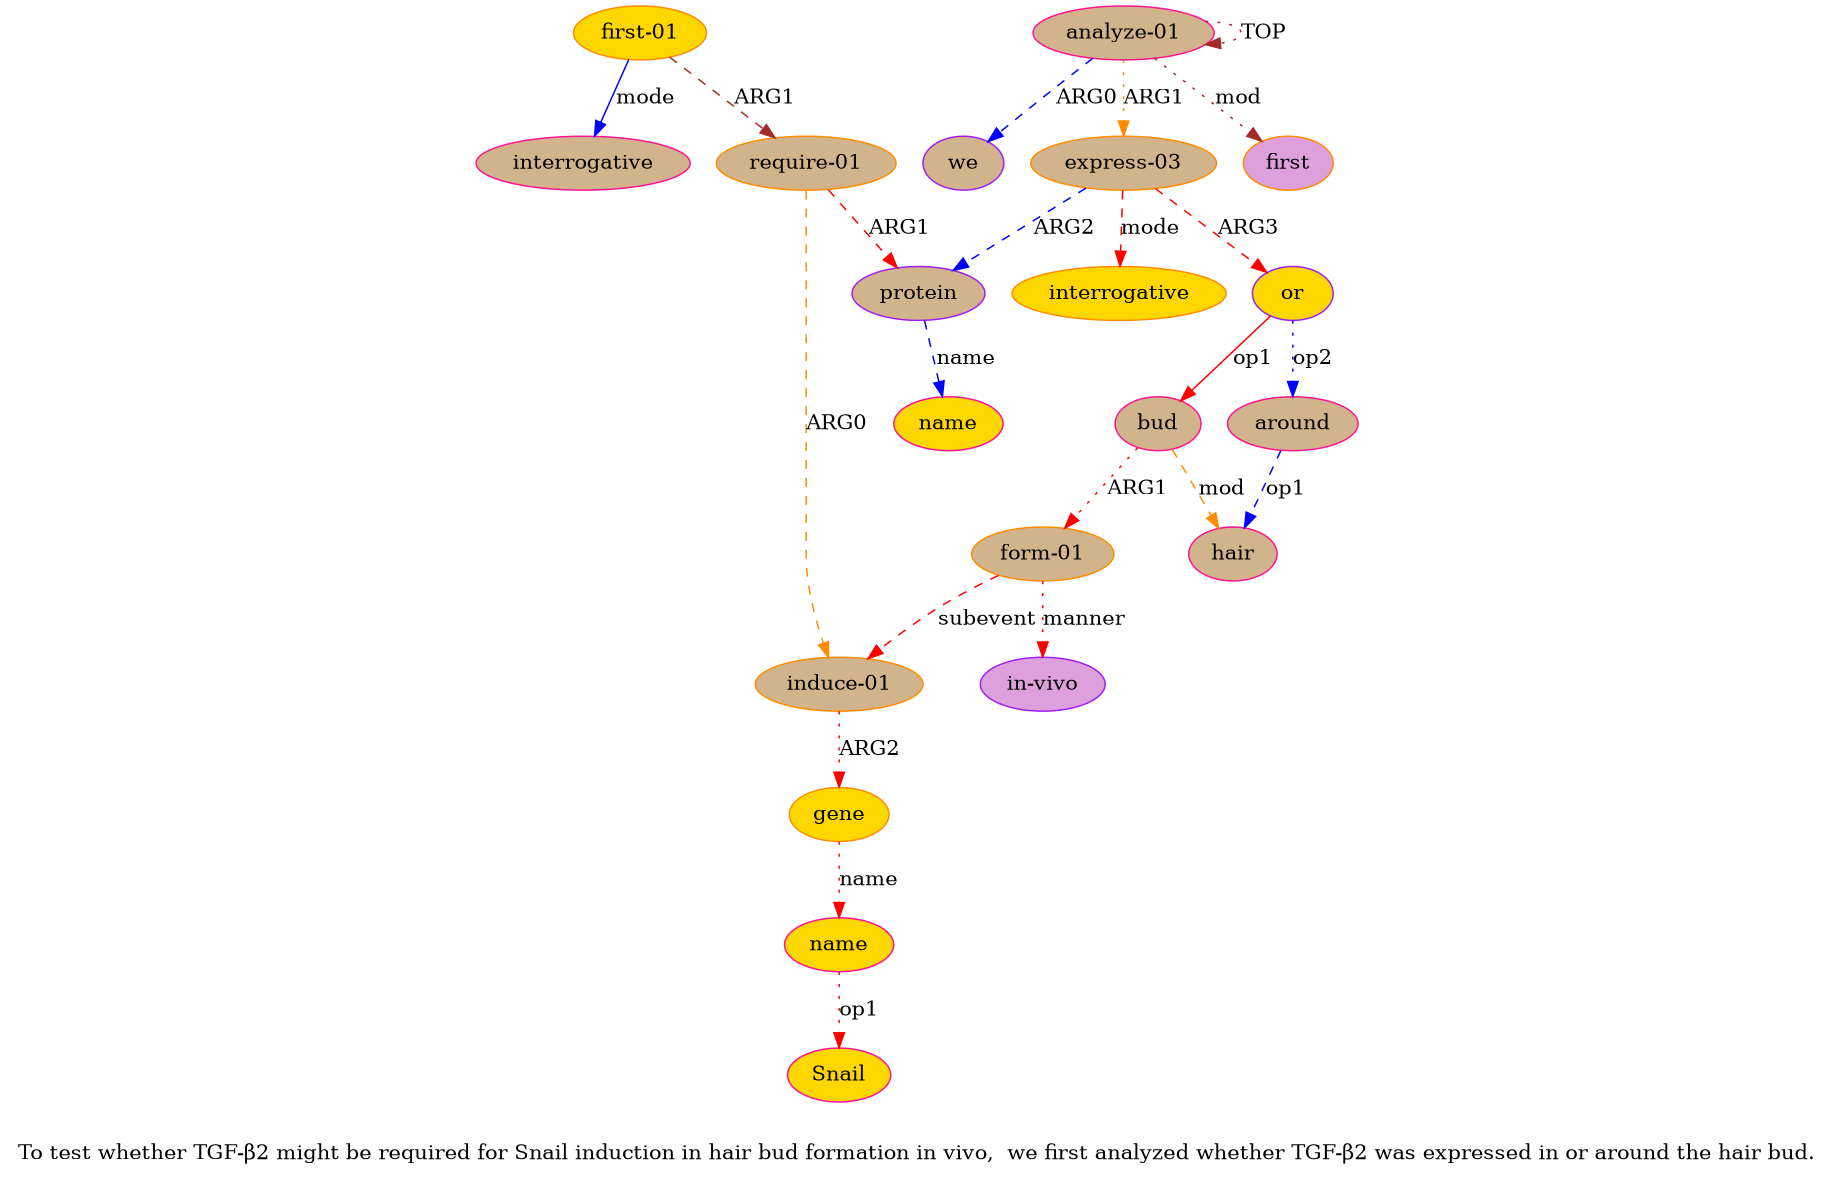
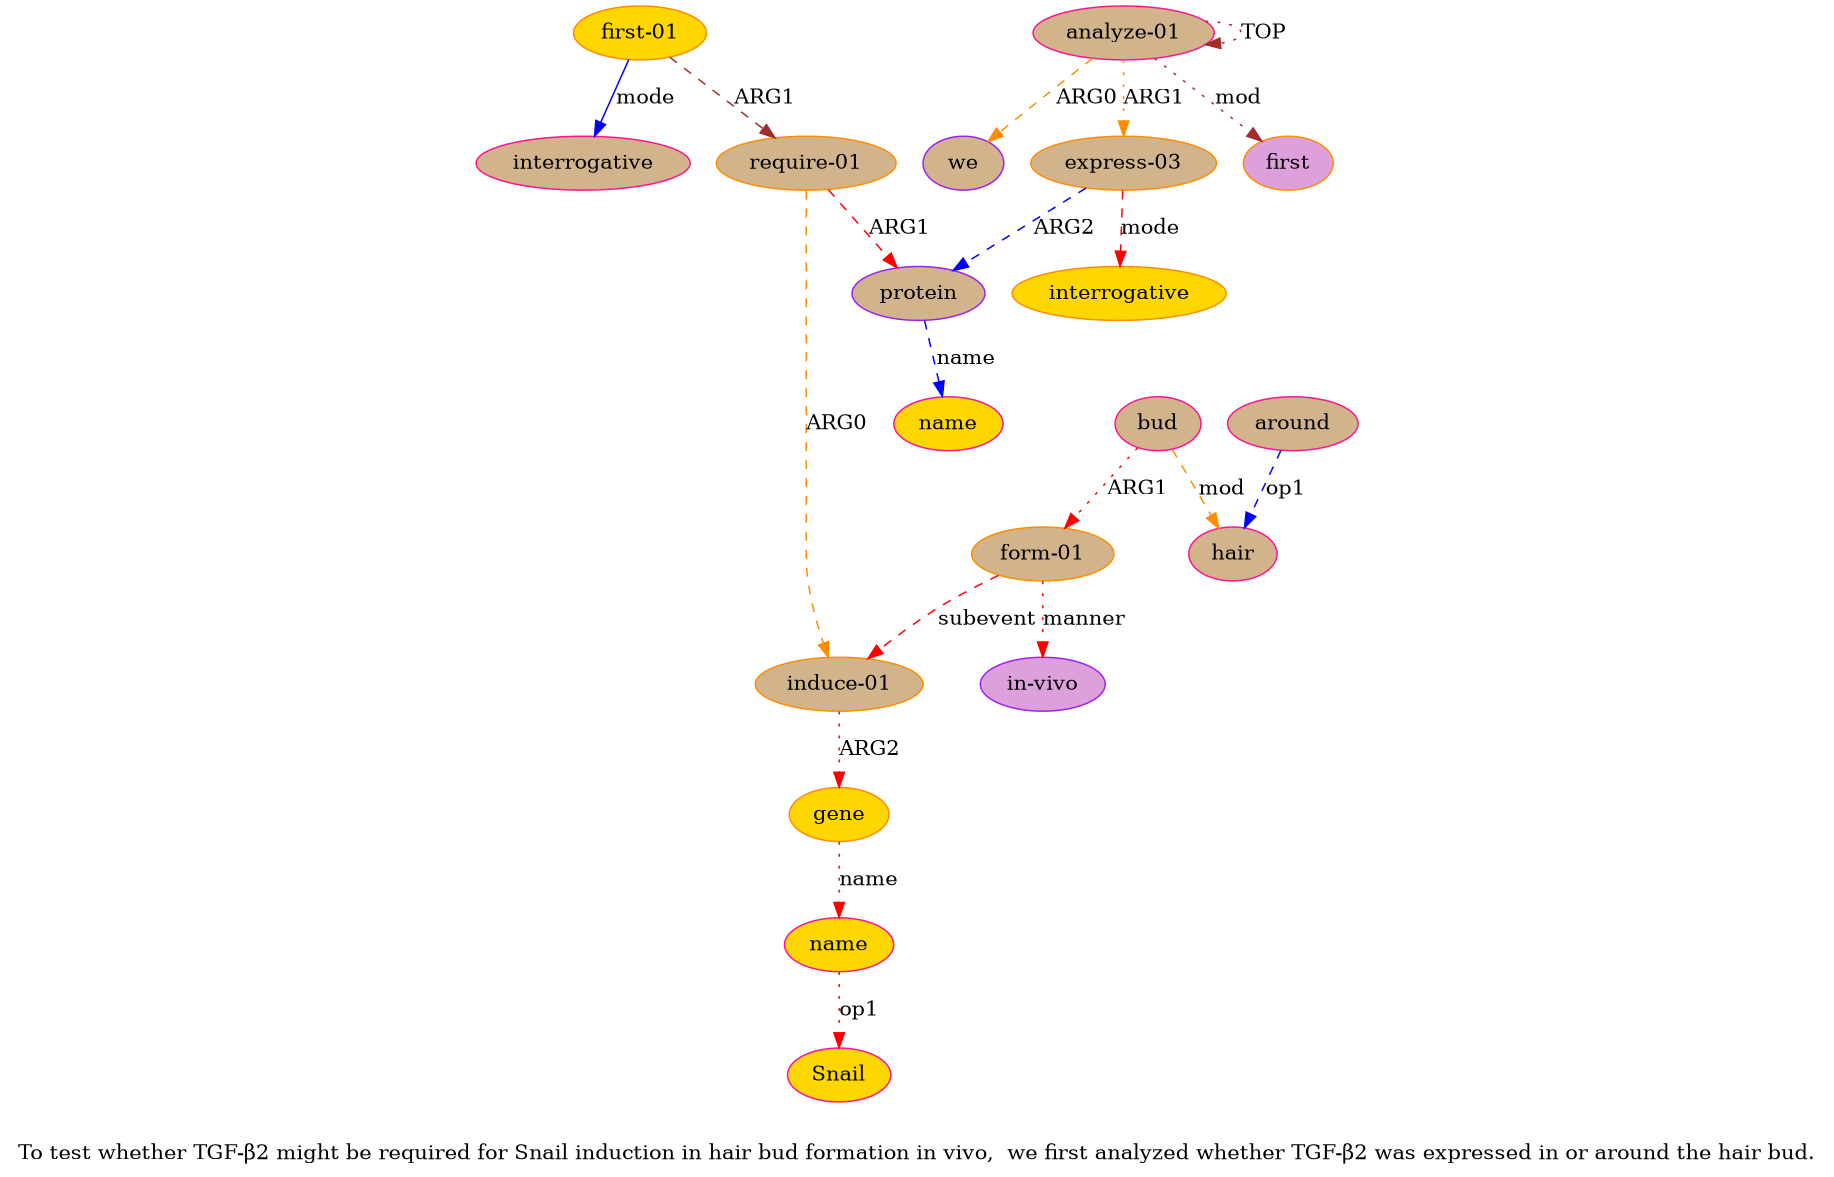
(1046, 95) -> (1046, 95)
(1293, 293) -> none
